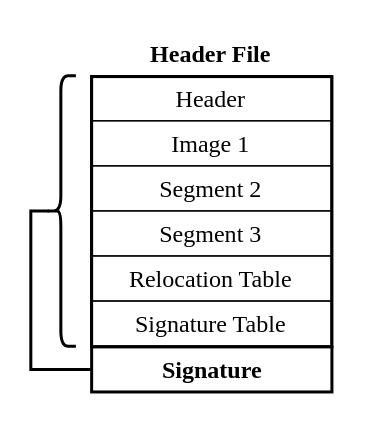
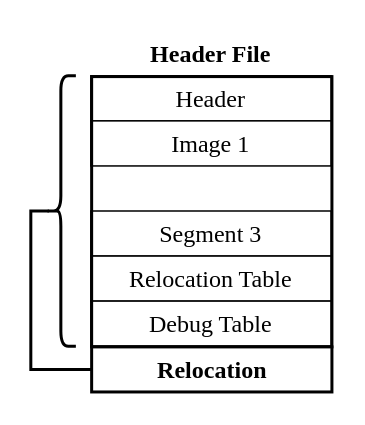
(211, 188) -> none
(211, 323) -> (211, 323)
(212, 370) -> (212, 370)
